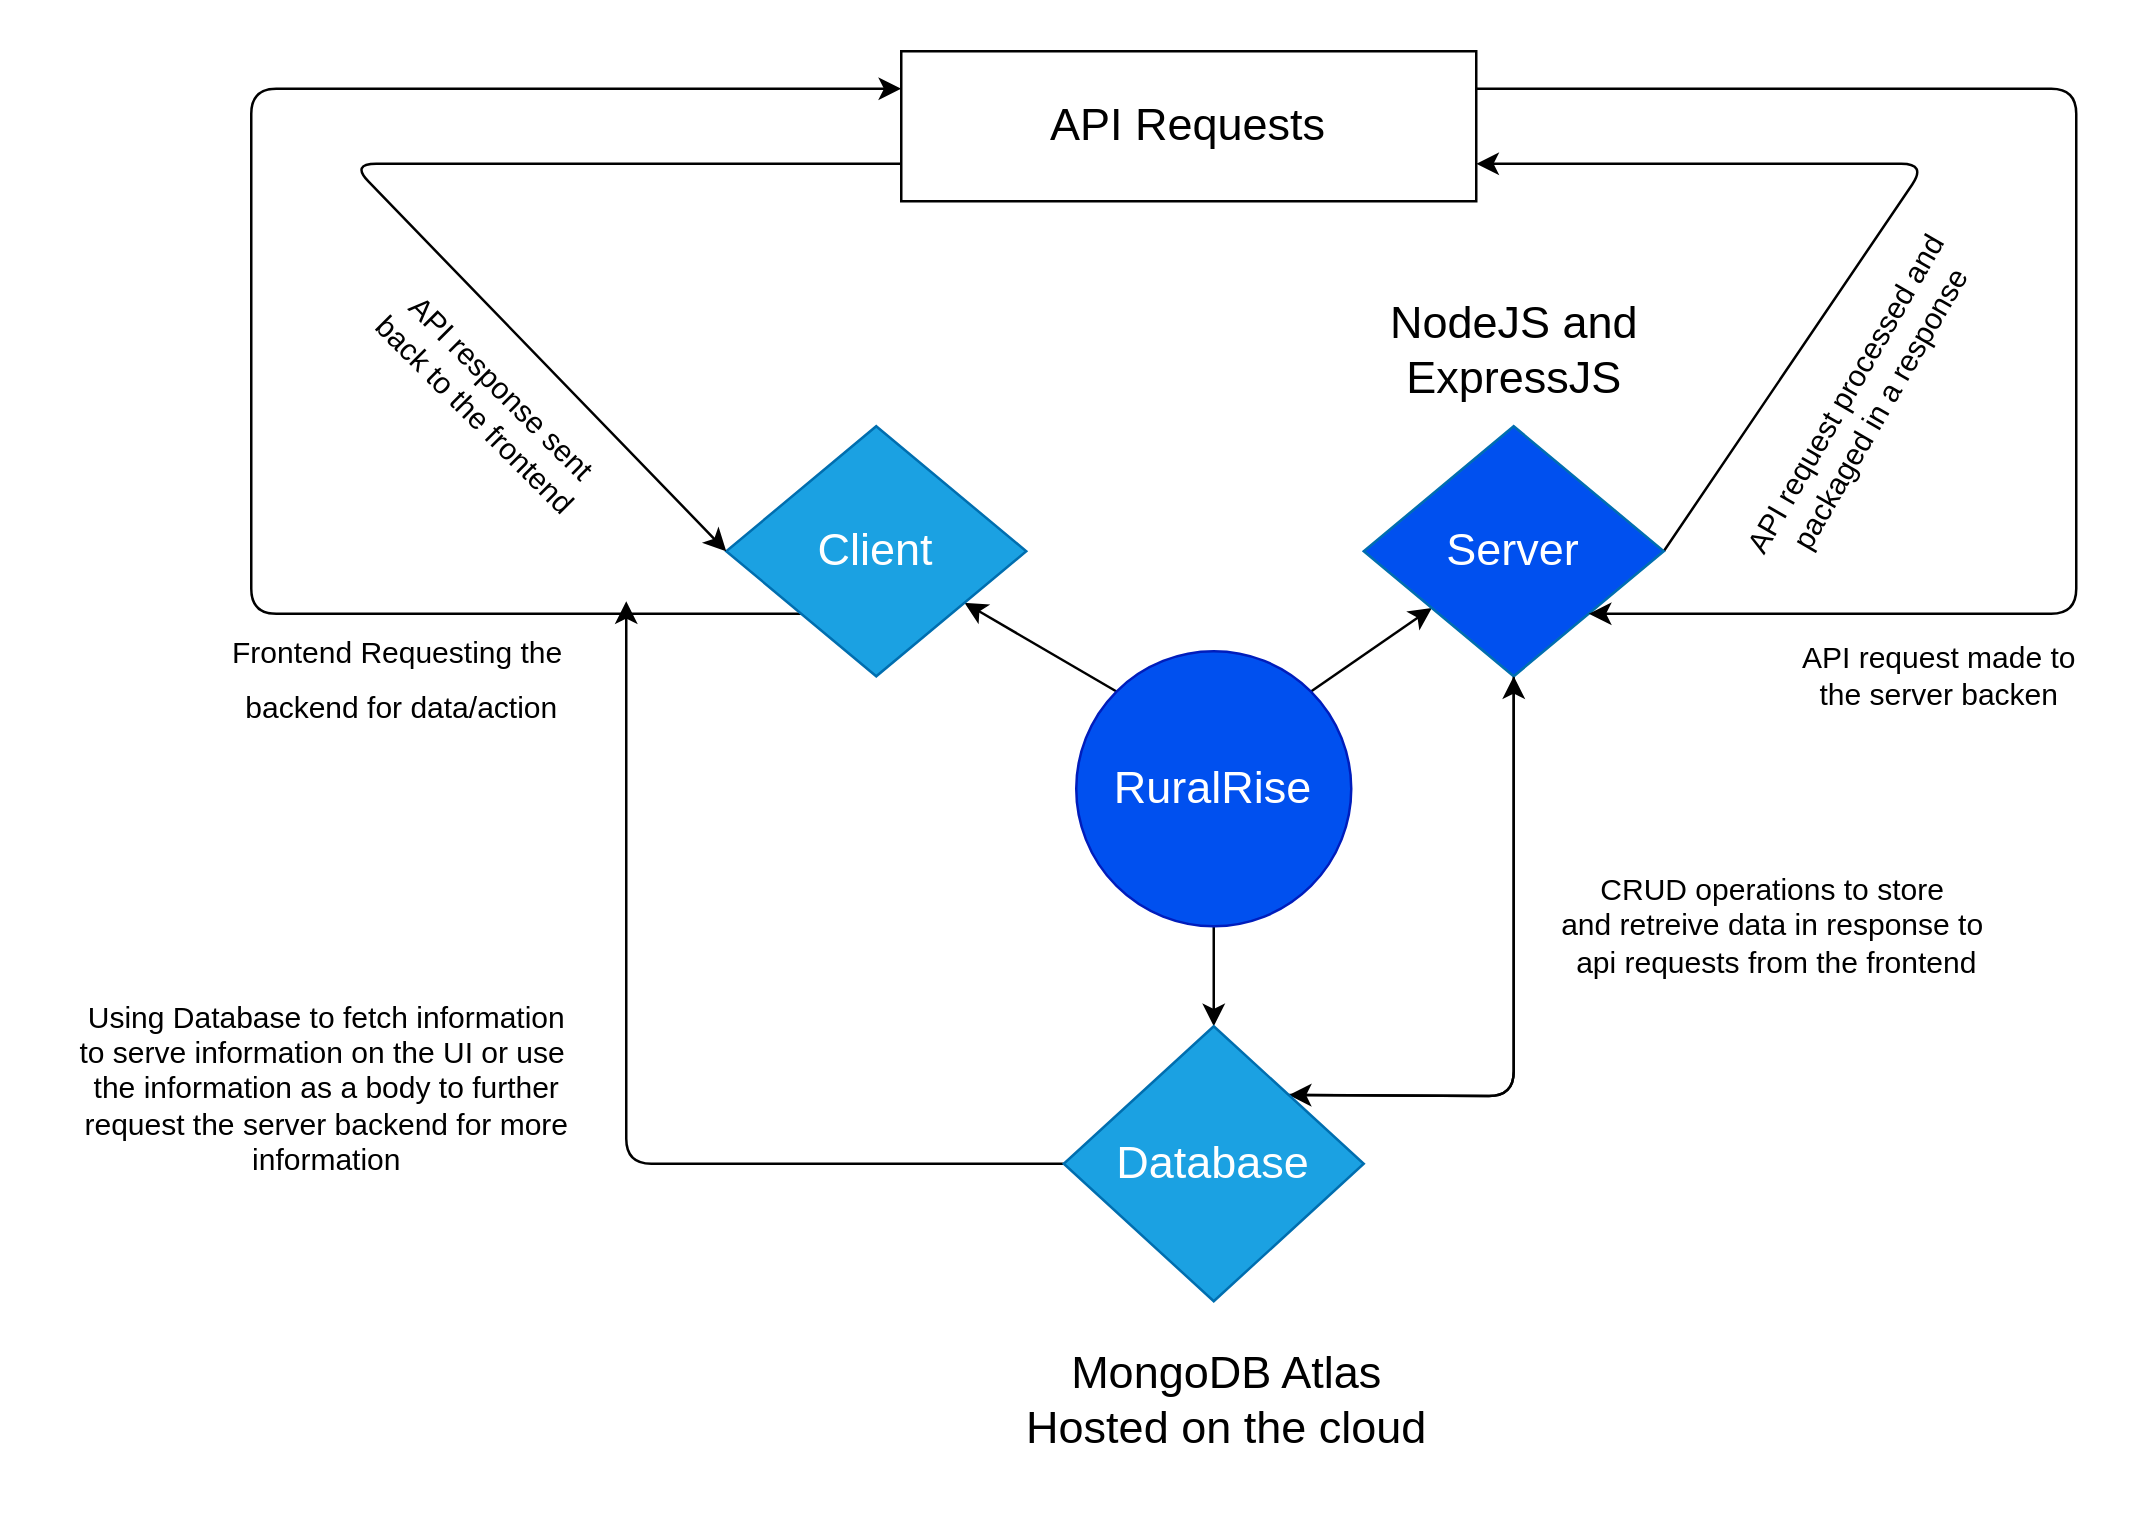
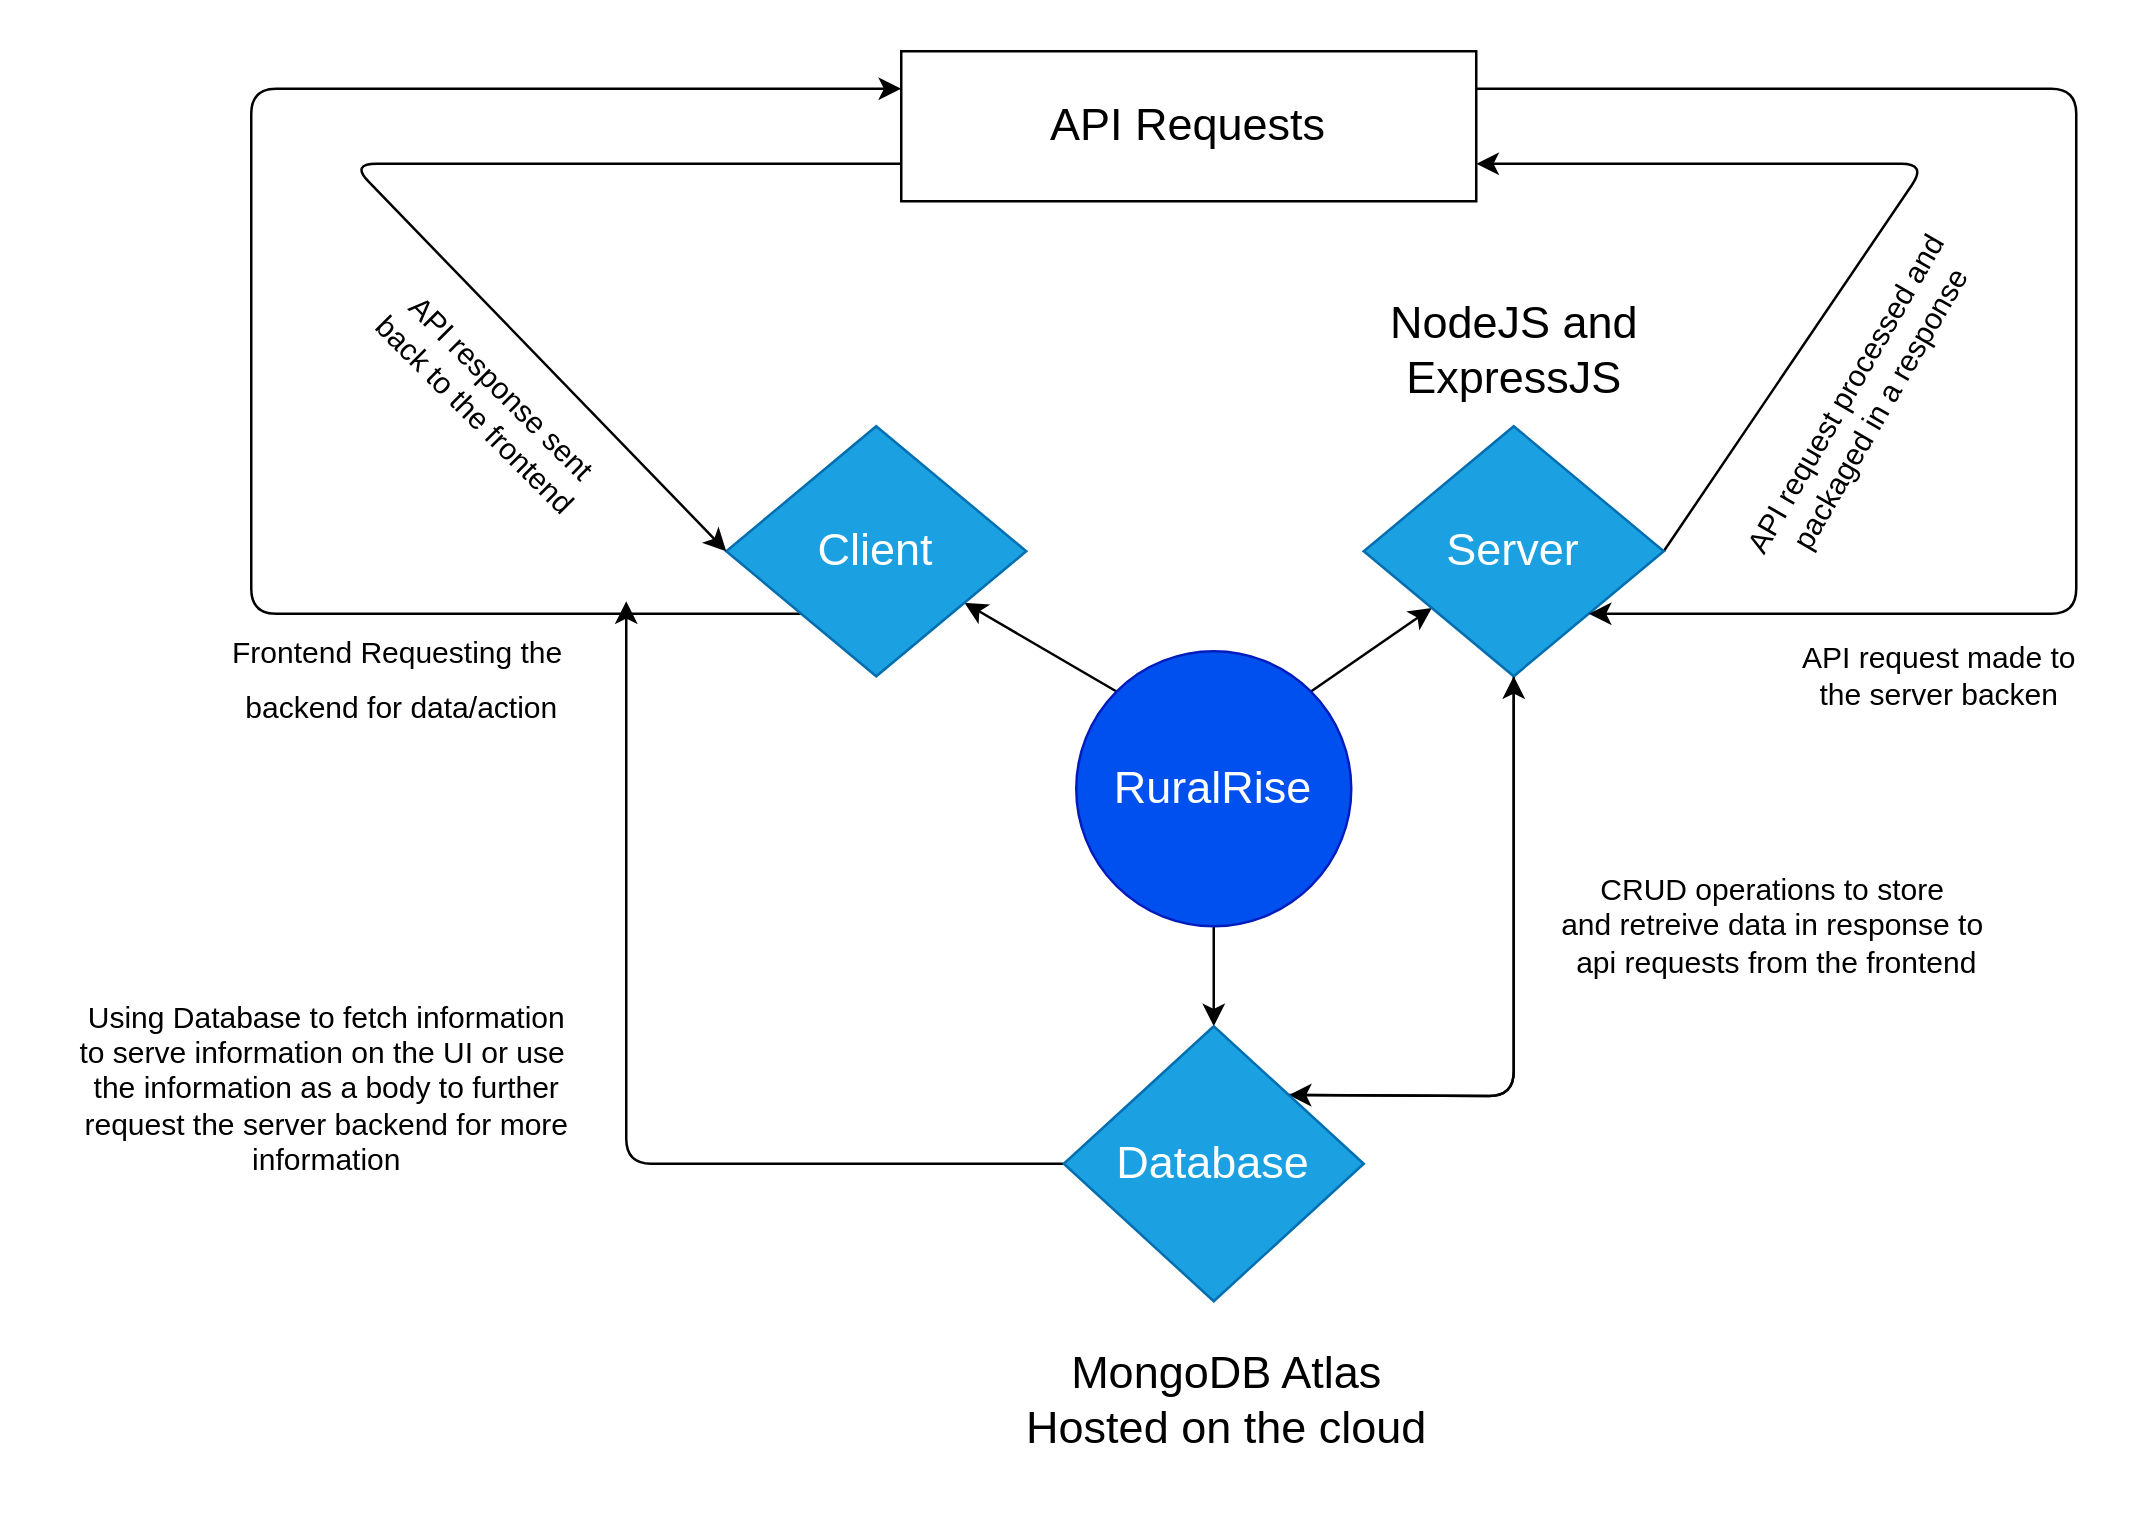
(1514, 551) -> (1514, 551)
